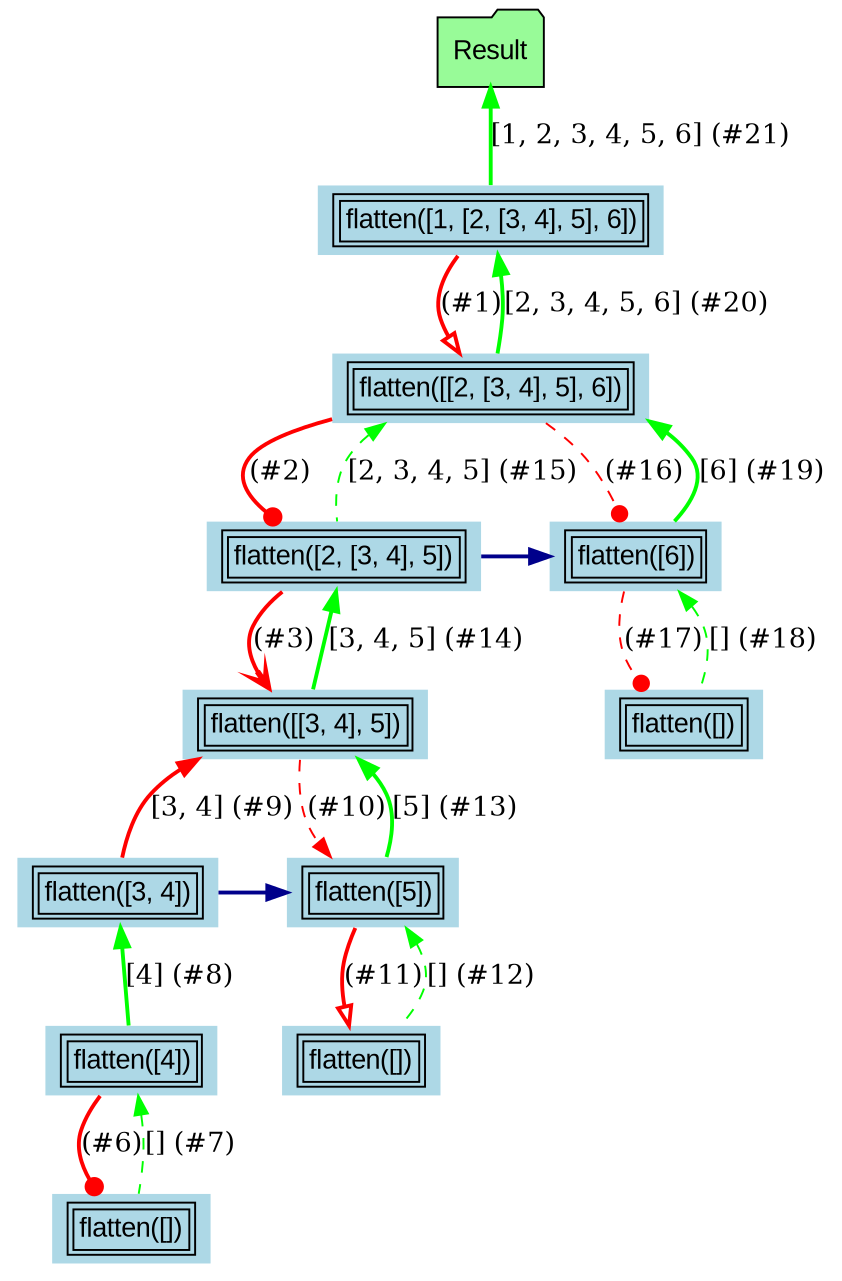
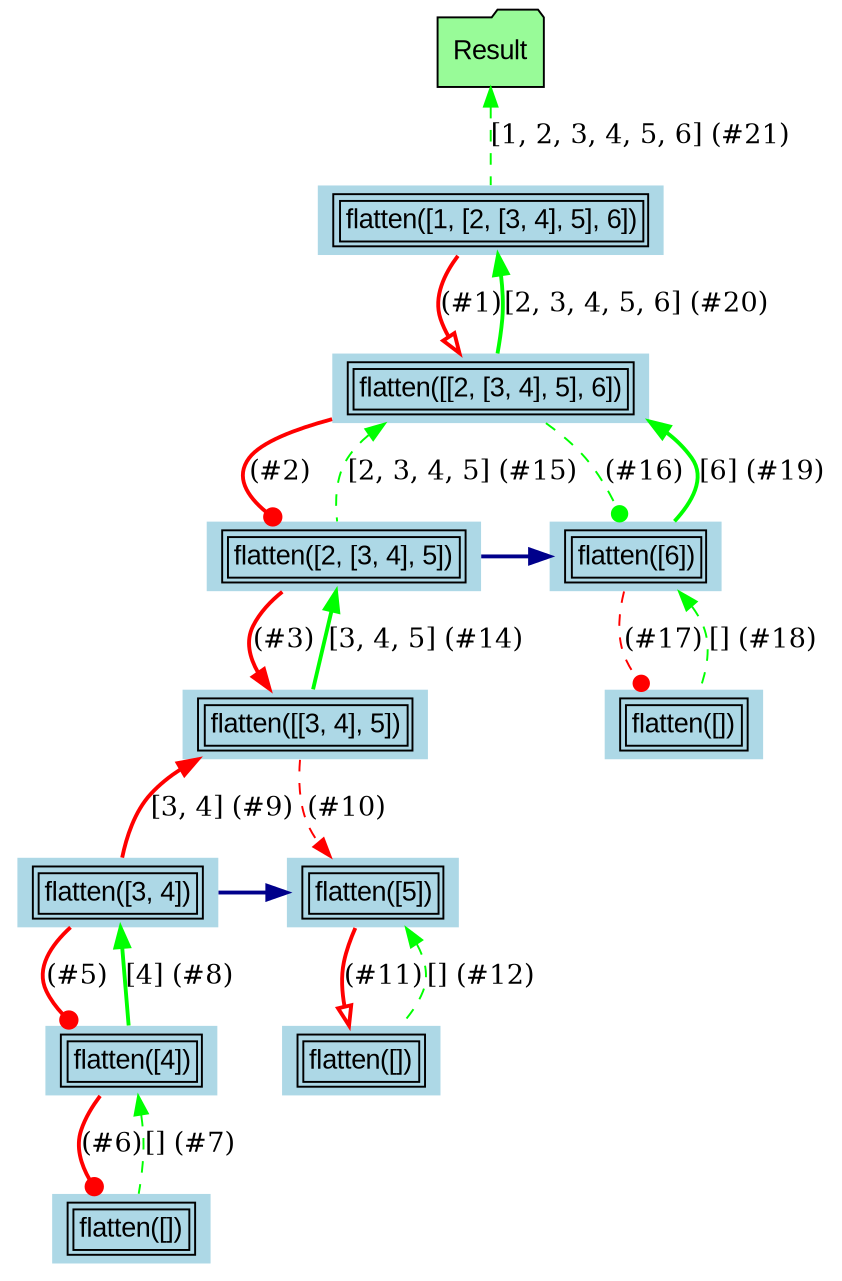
(491, 146) -> (491, 146)
(587, 460) -> (587, 460)
(252, 627) -> (252, 627)
(391, 813) -> none
none -> (43, 969)
